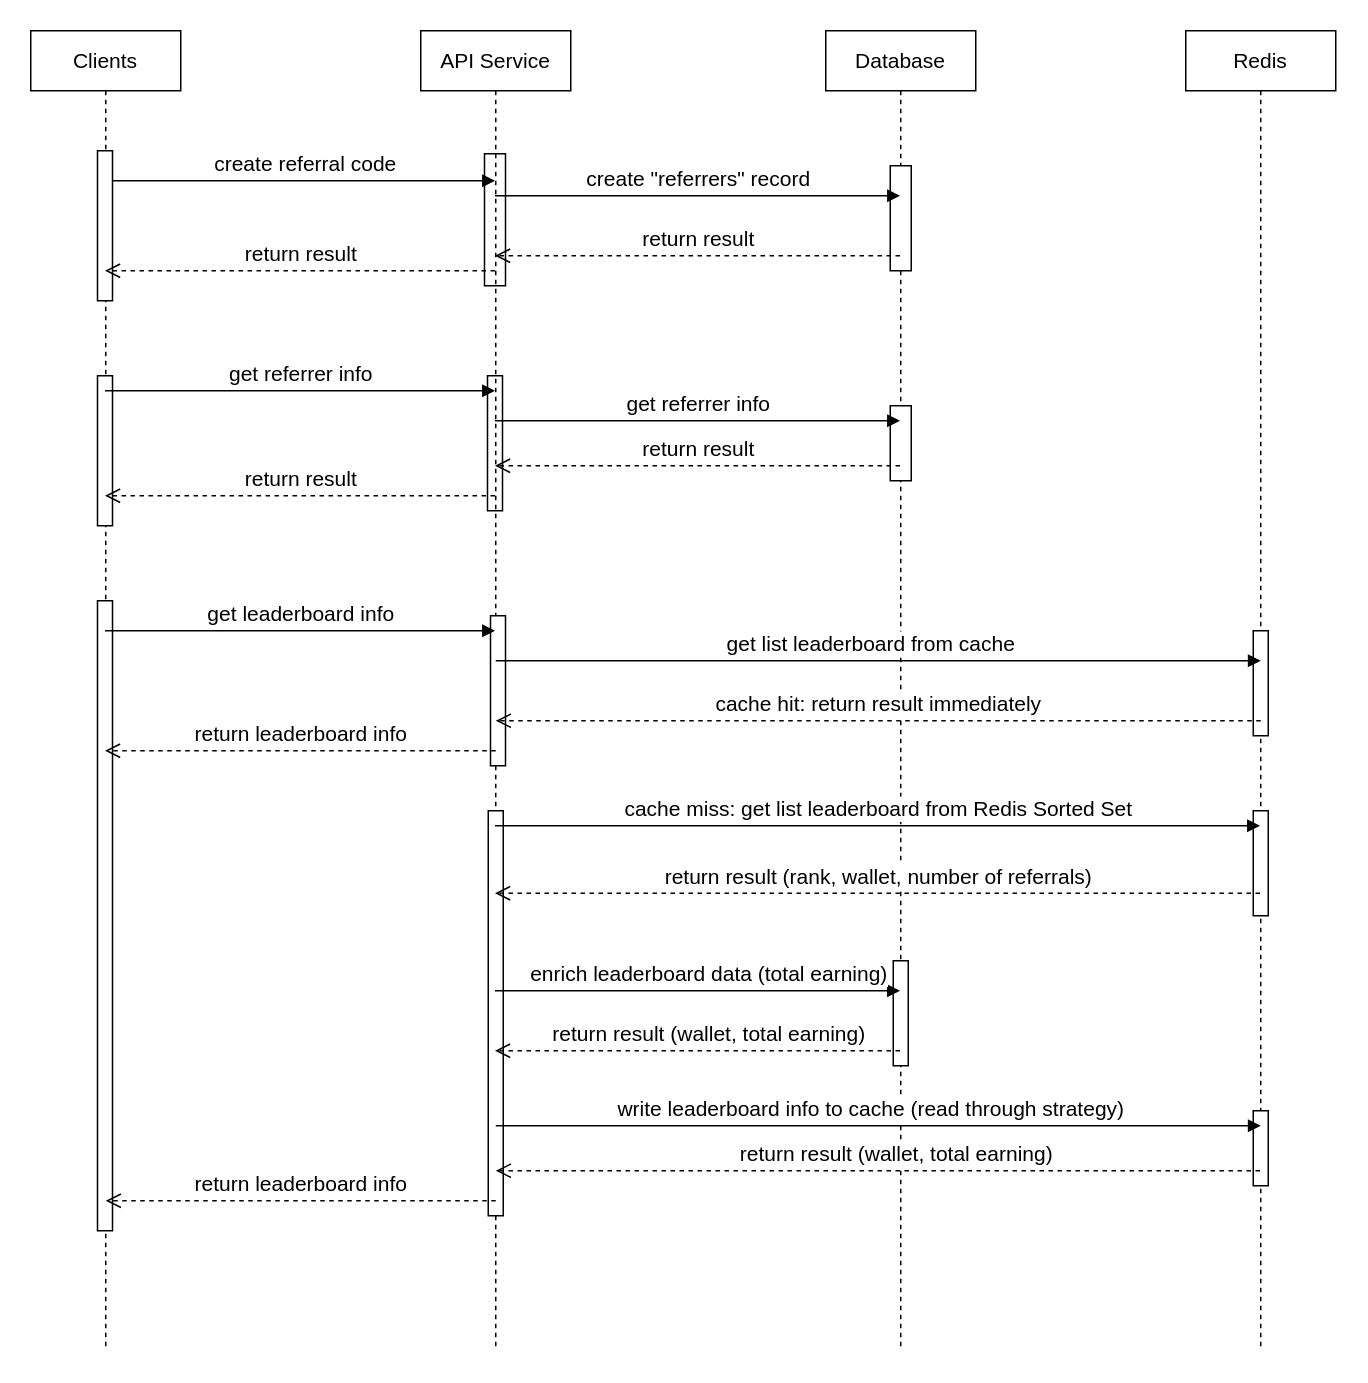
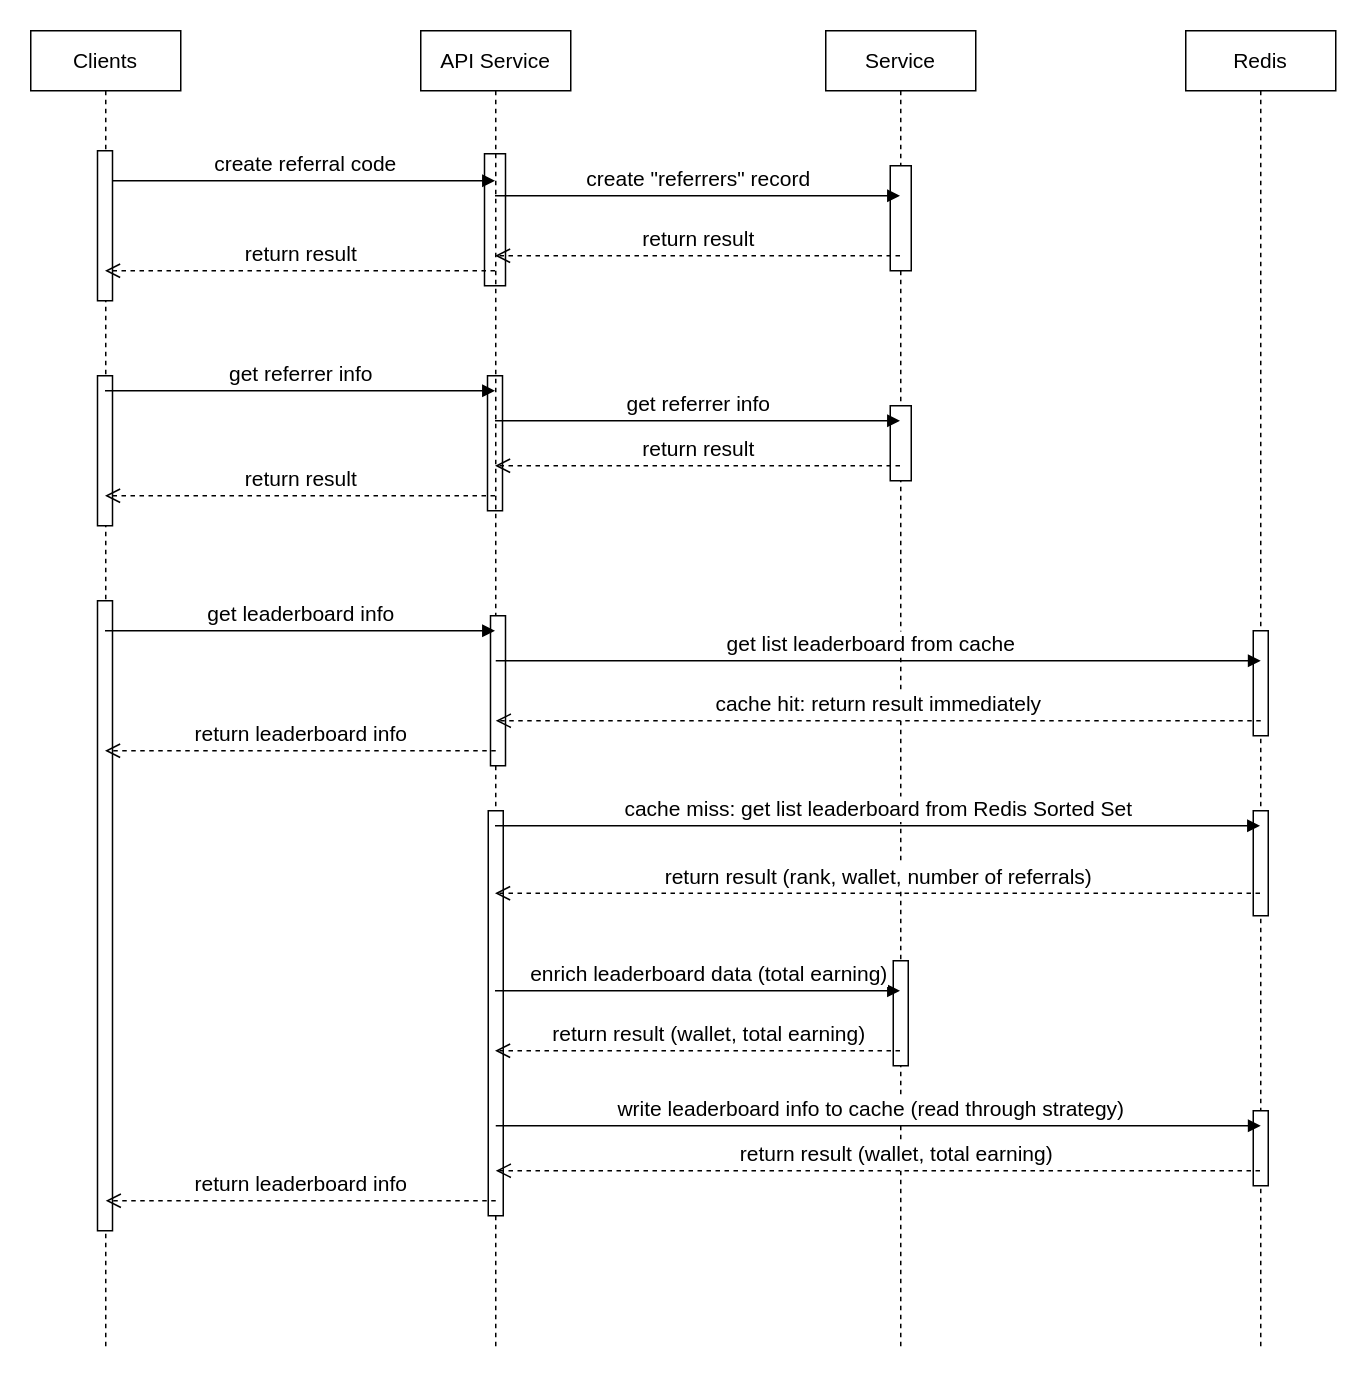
(901, 61) -> (901, 61)
